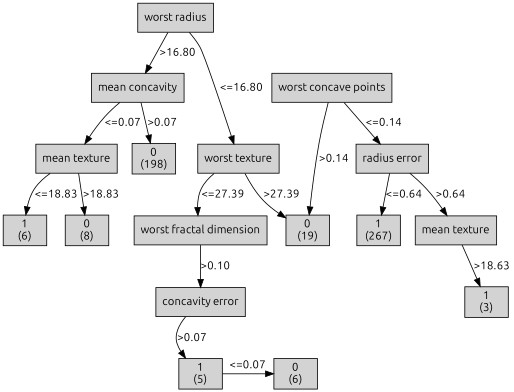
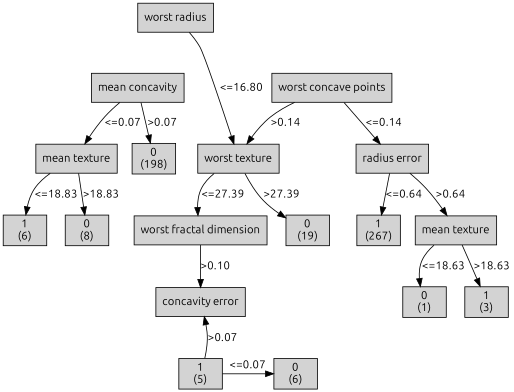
(159, 49) -> none
(317, 154) -> (271, 117)
none -> (425, 302)
(177, 333) -> (207, 341)
